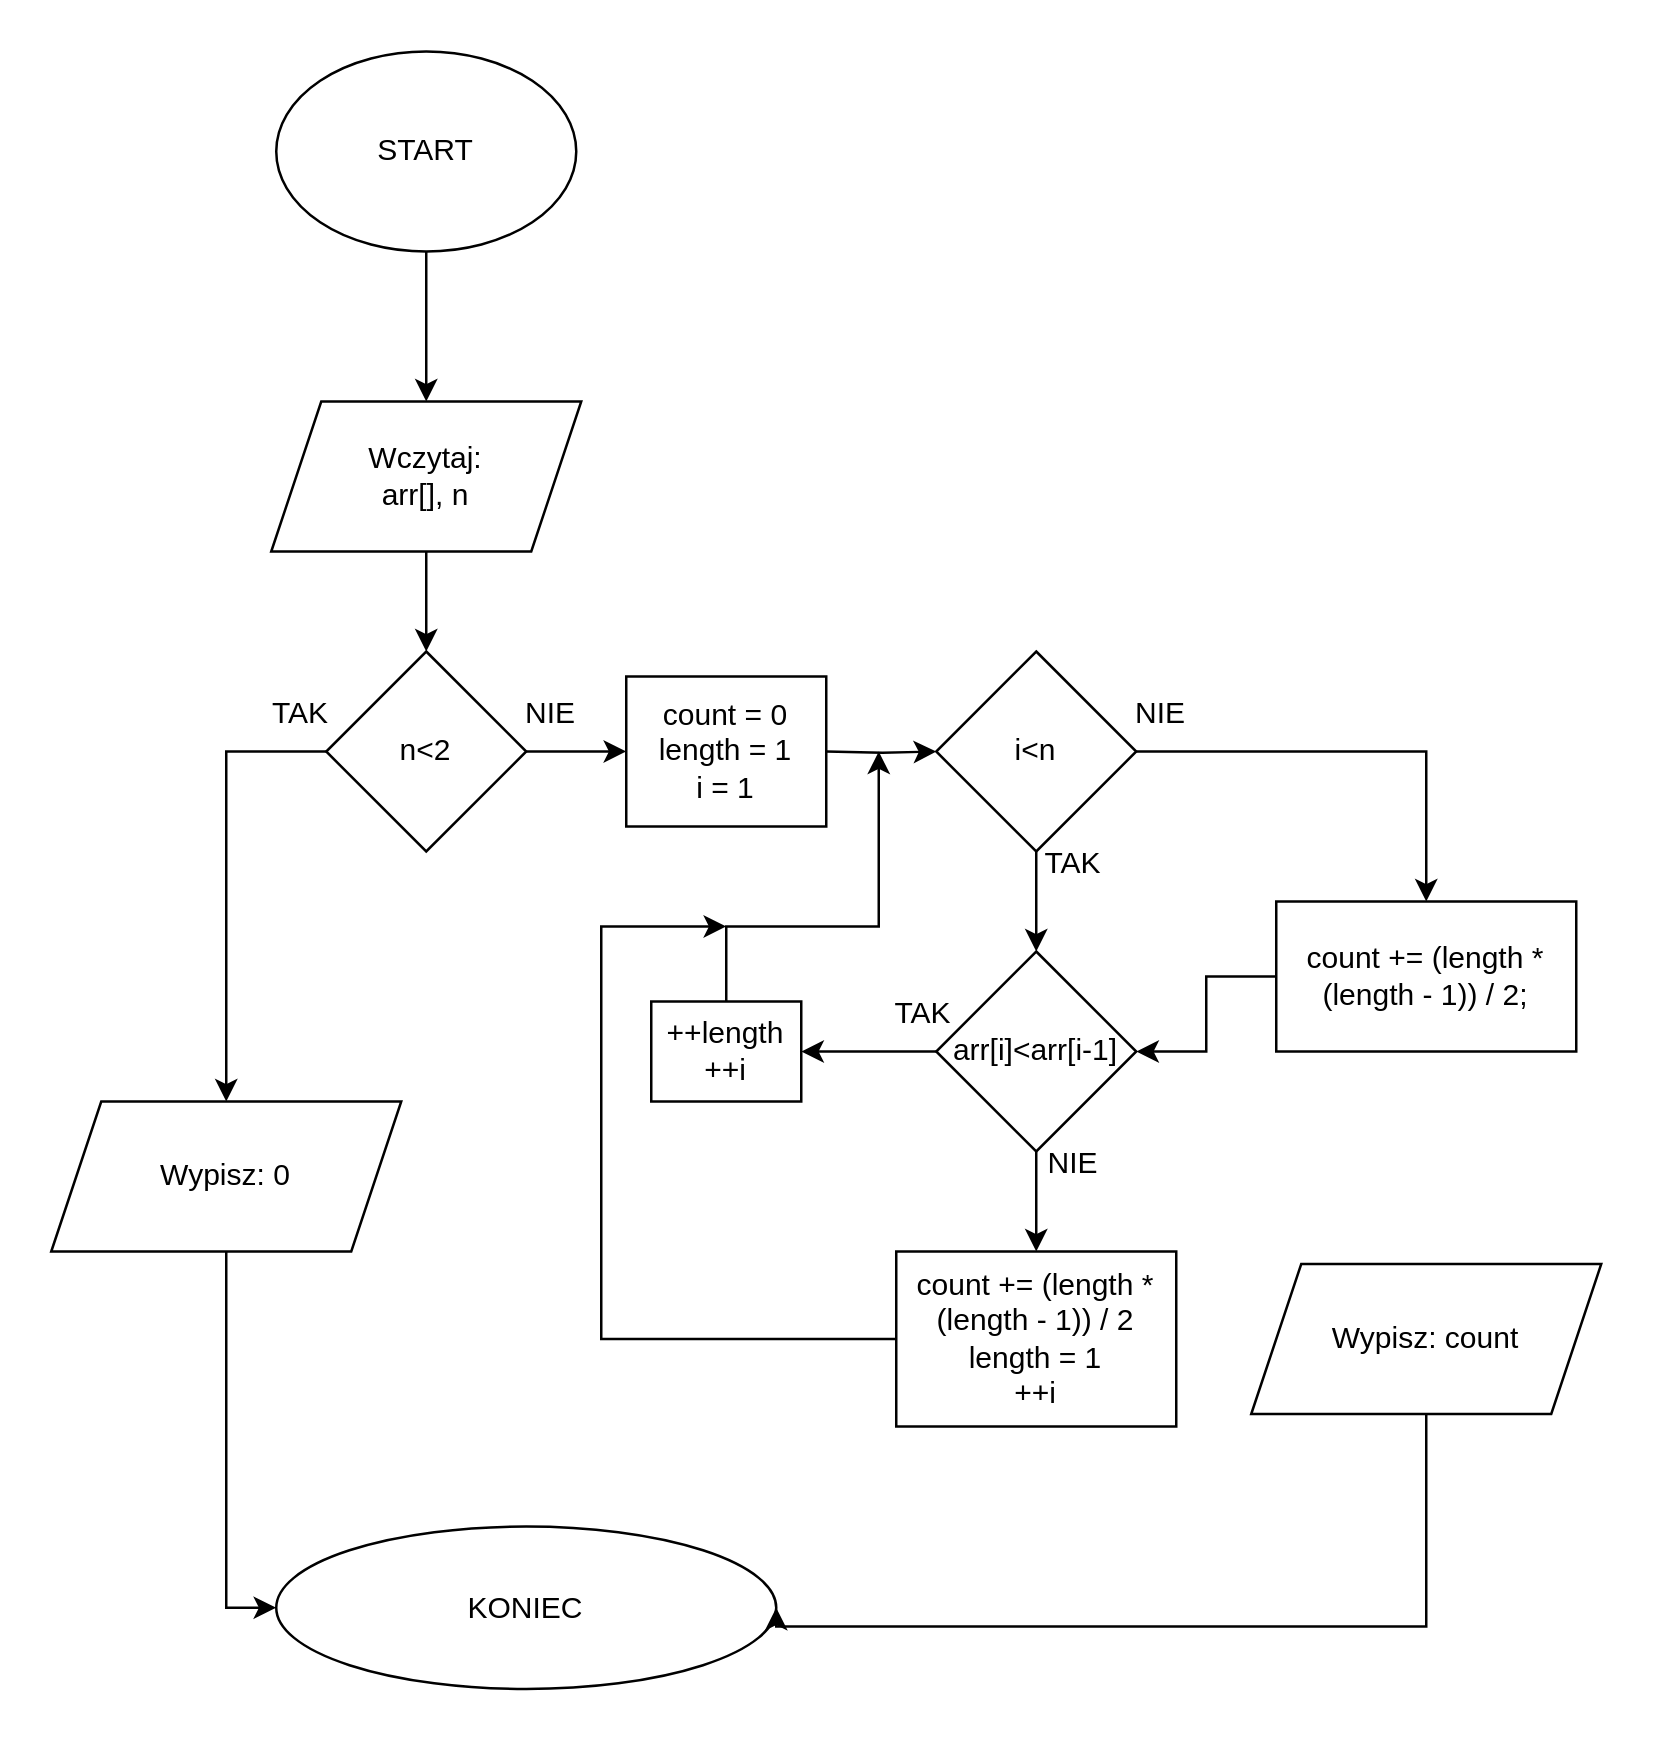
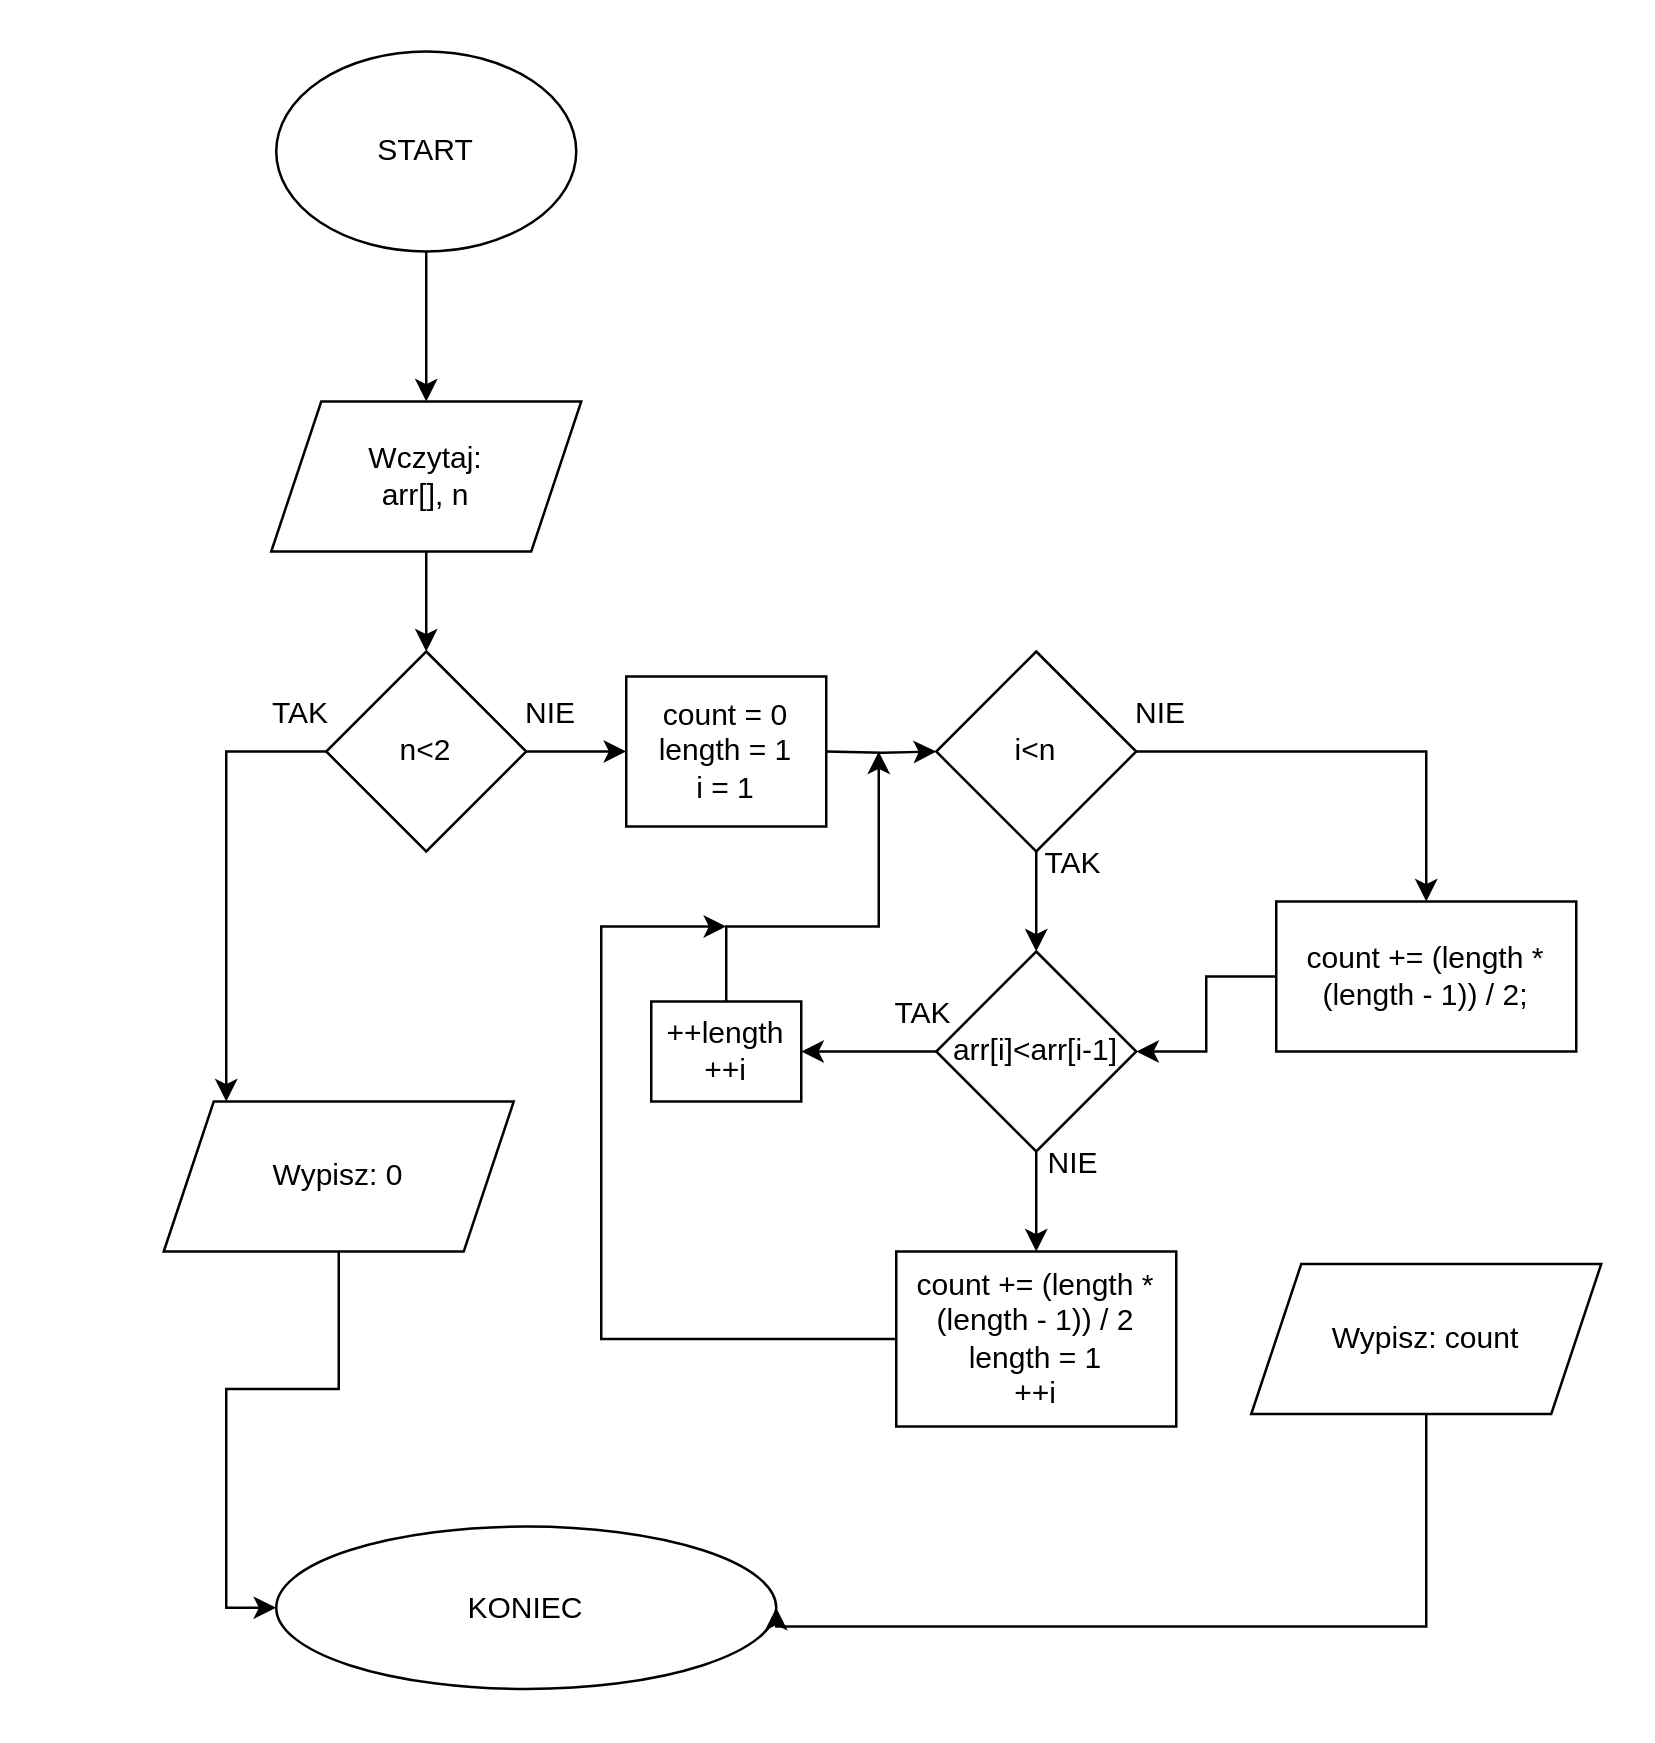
(226, 1176) -> (339, 1176)
